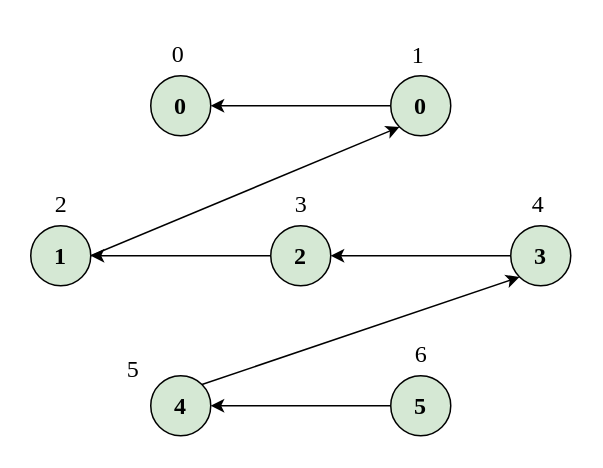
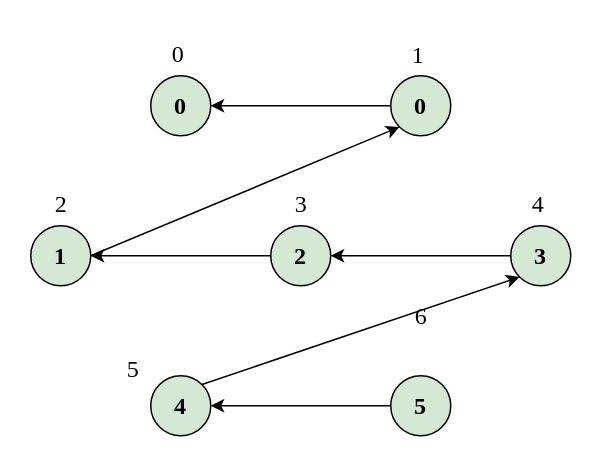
(421, 353) -> (421, 316)
